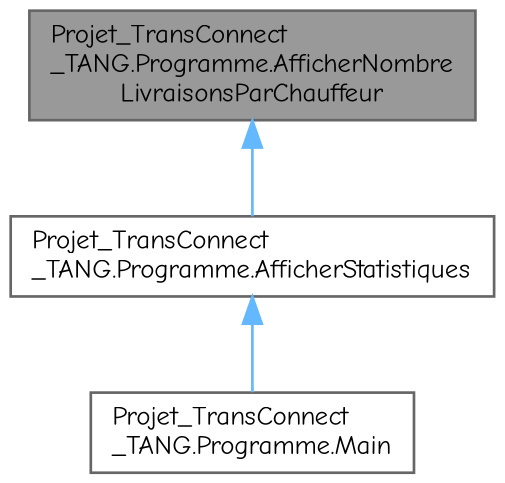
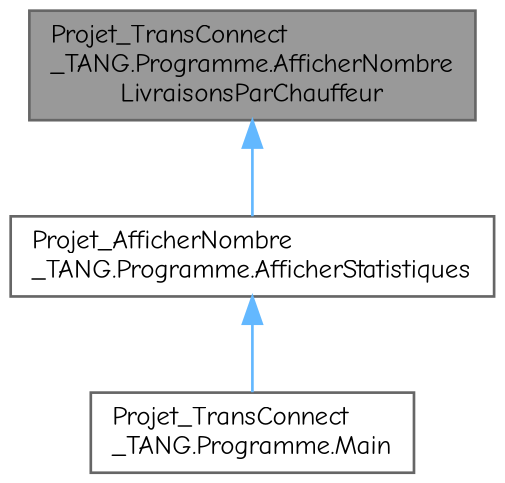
(252, 256) -> (252, 256)
